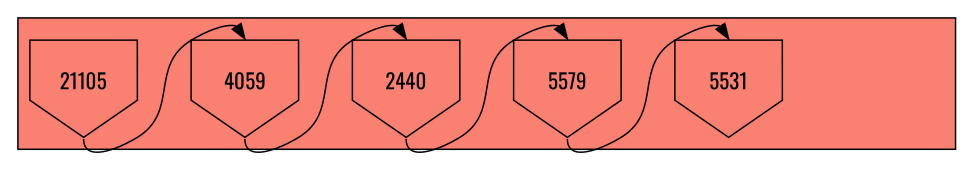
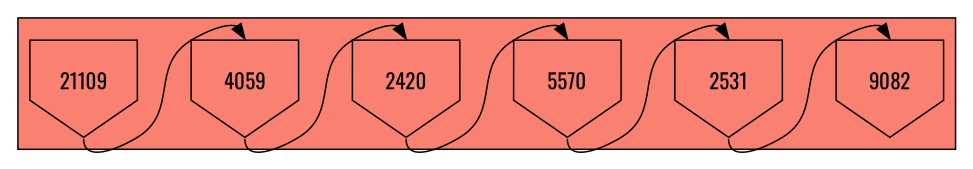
(84, 84) -> (84, 84)
(406, 84) -> (406, 84)
(567, 84) -> (567, 84)
(729, 84) -> (729, 84)
none -> (890, 84)
